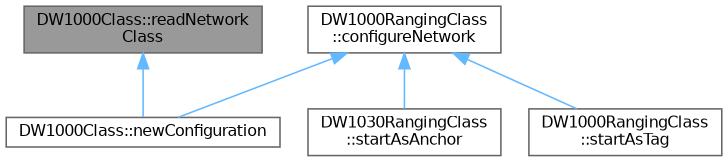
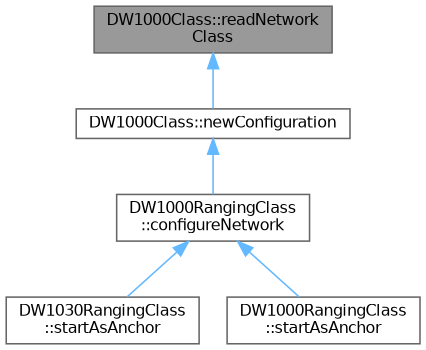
(255, 88) -> (213, 174)
(625, 132) -> (324, 320)
